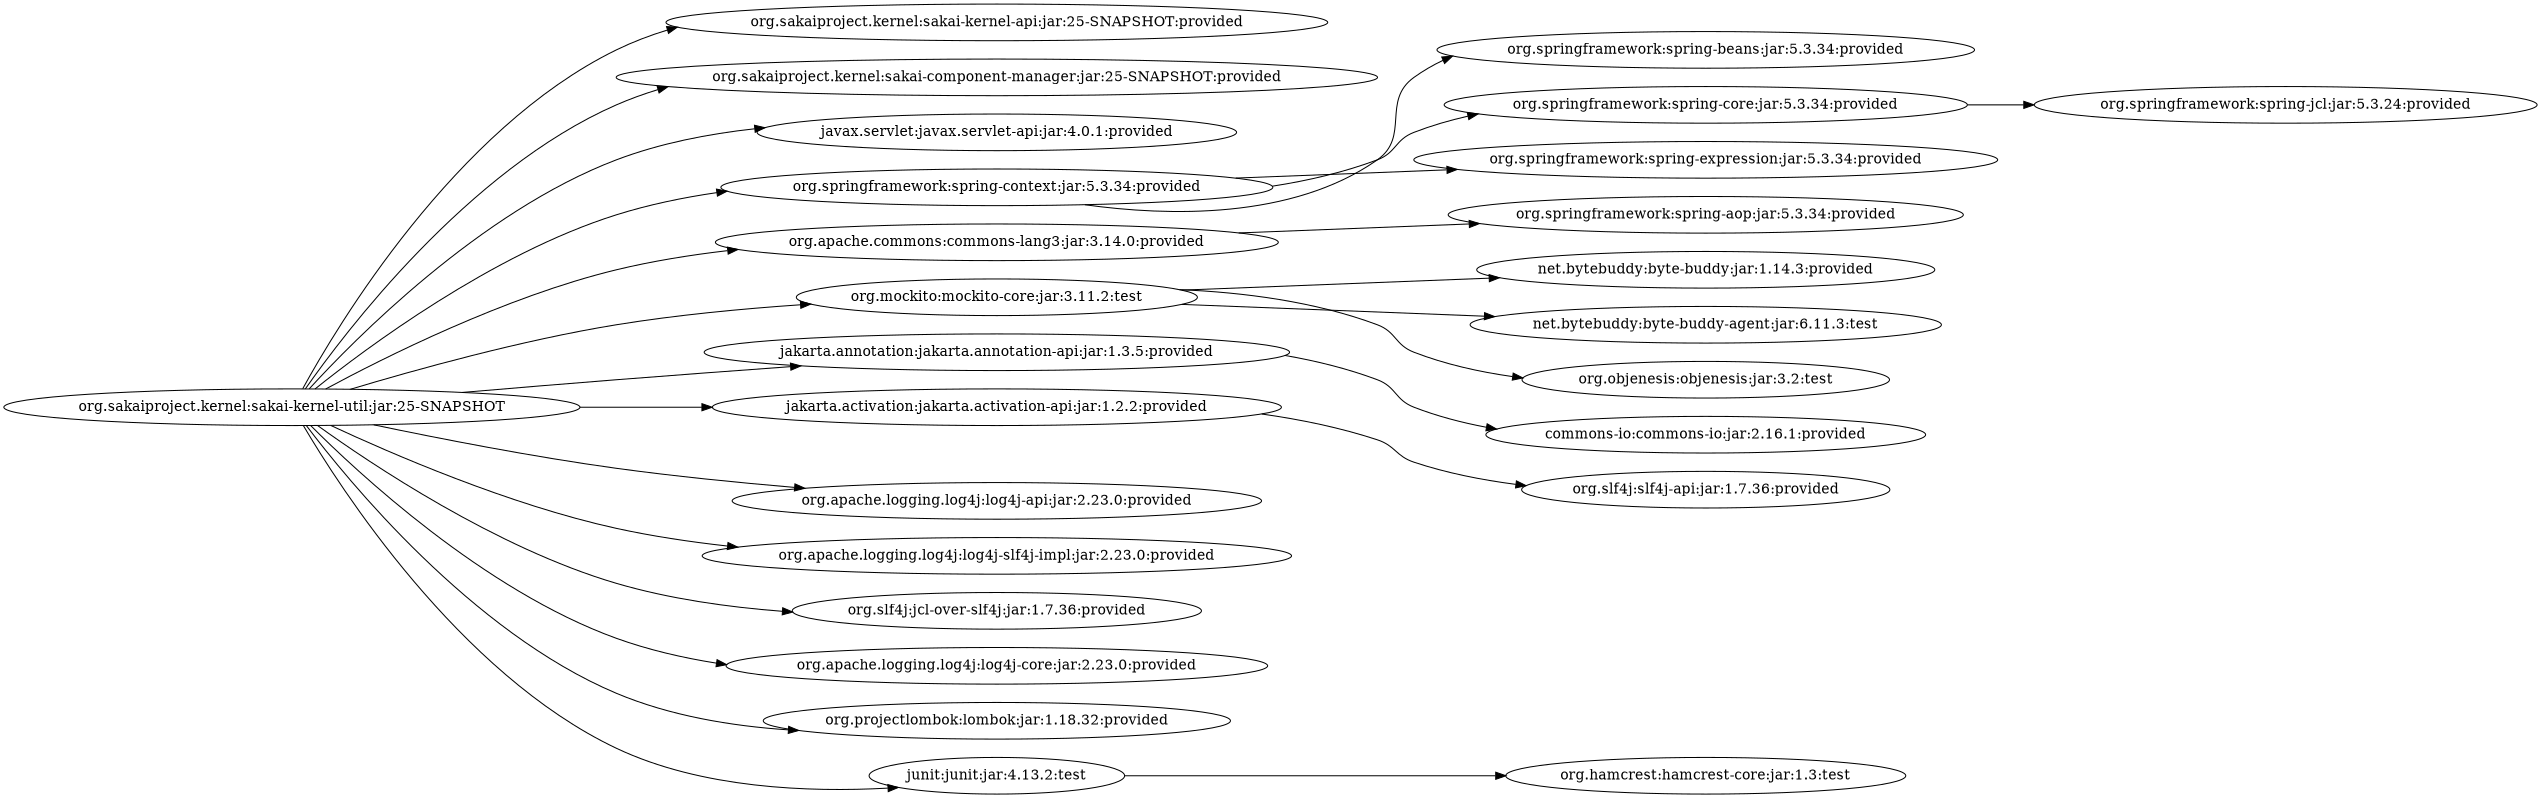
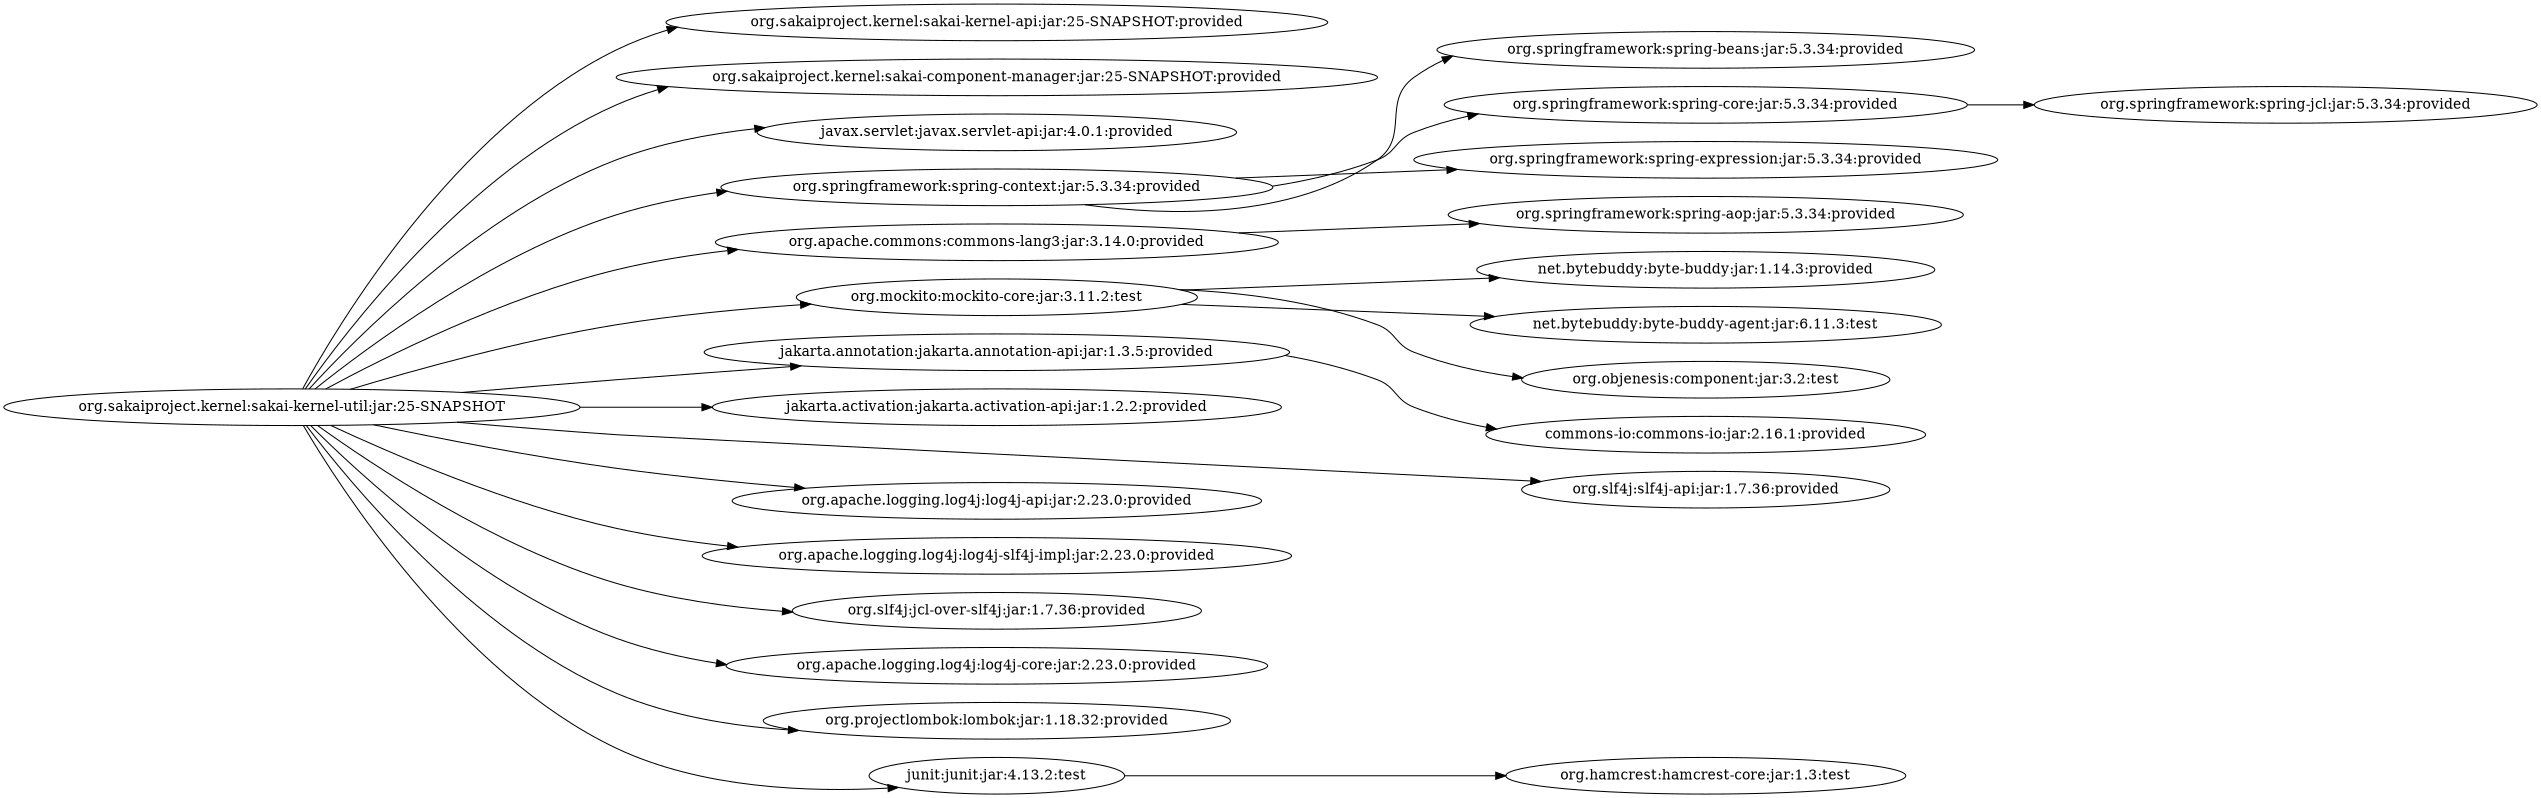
(2286, 105) -> (2286, 105)
(1706, 380) -> (1706, 380)
(1390, 447) -> (994, 454)
